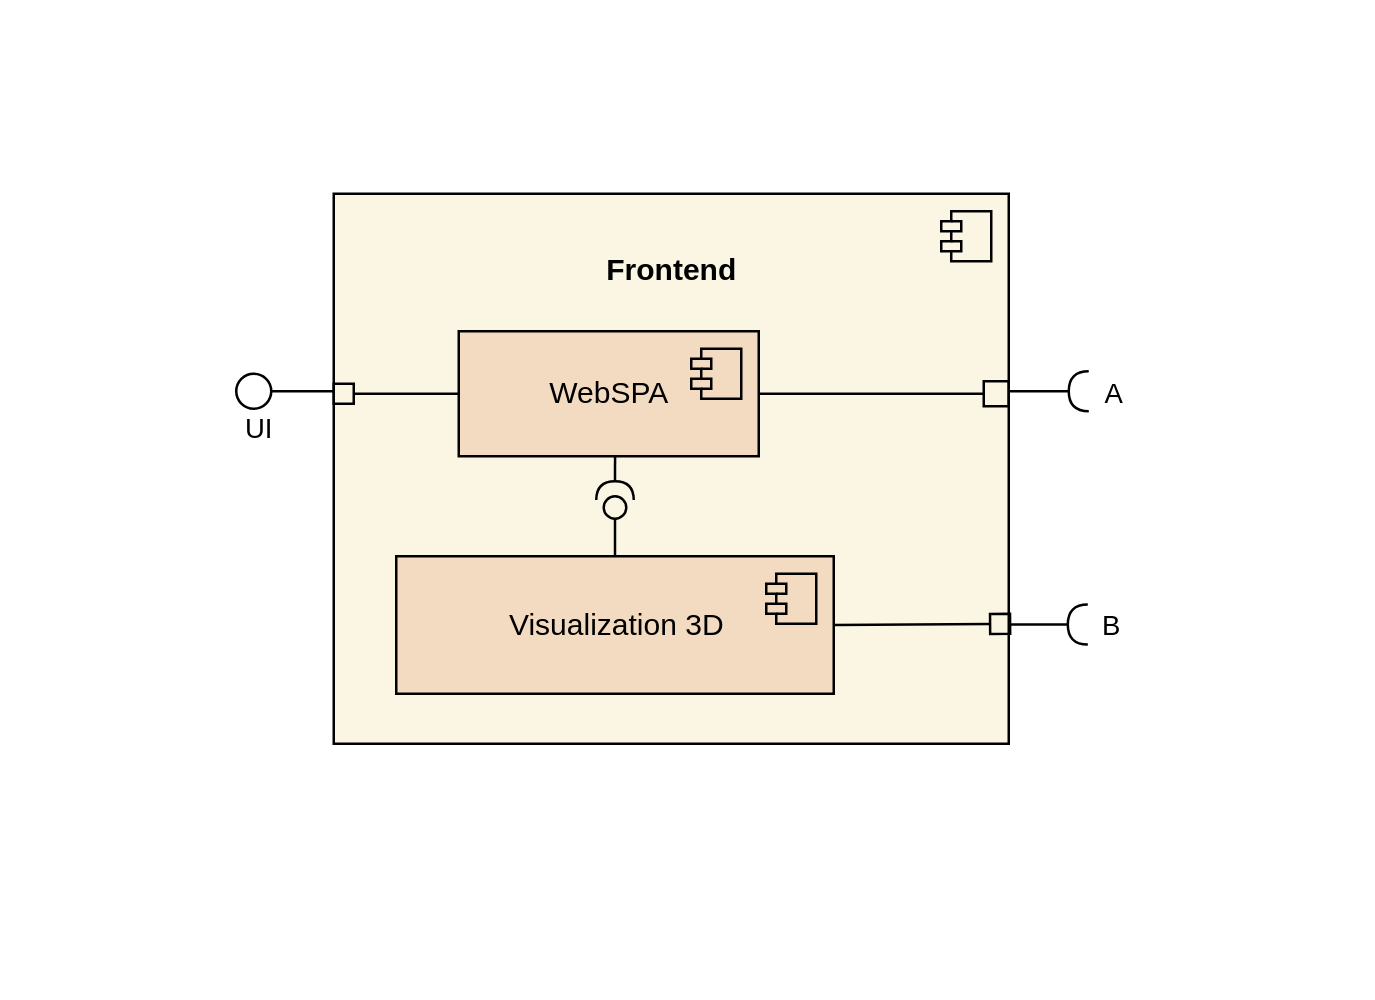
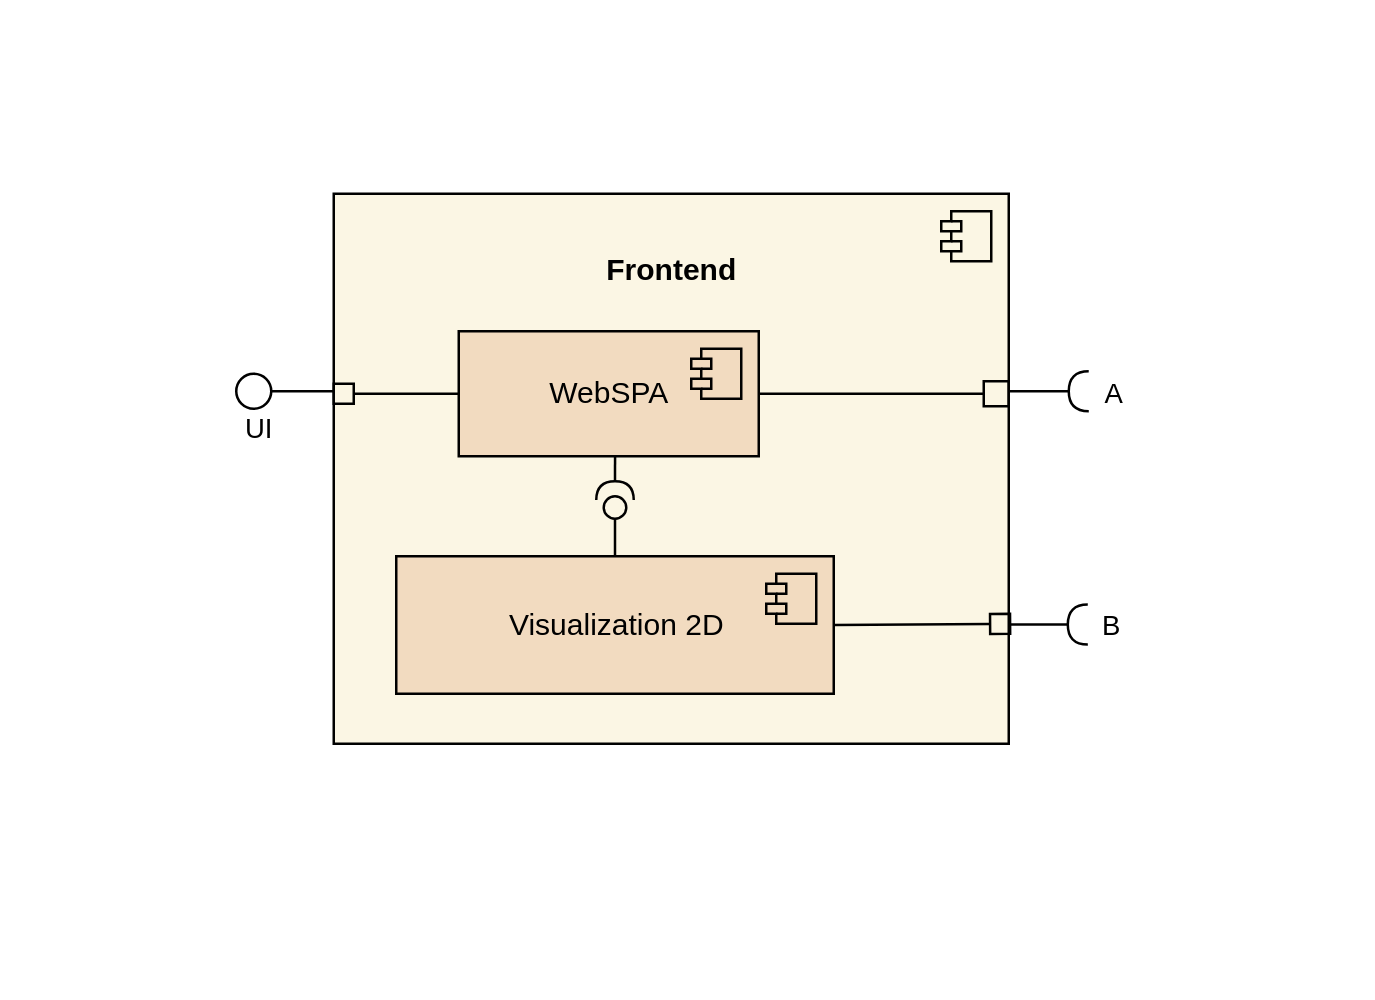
(618, 626) -> (618, 626)
